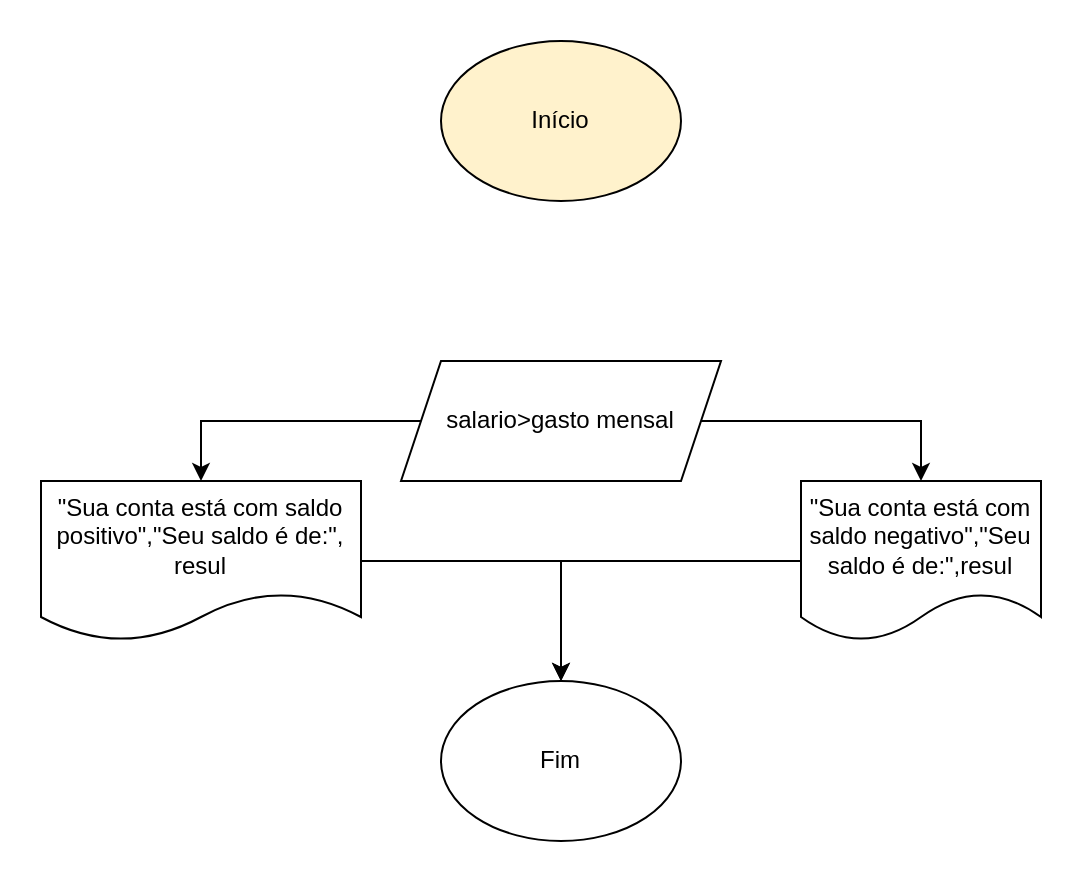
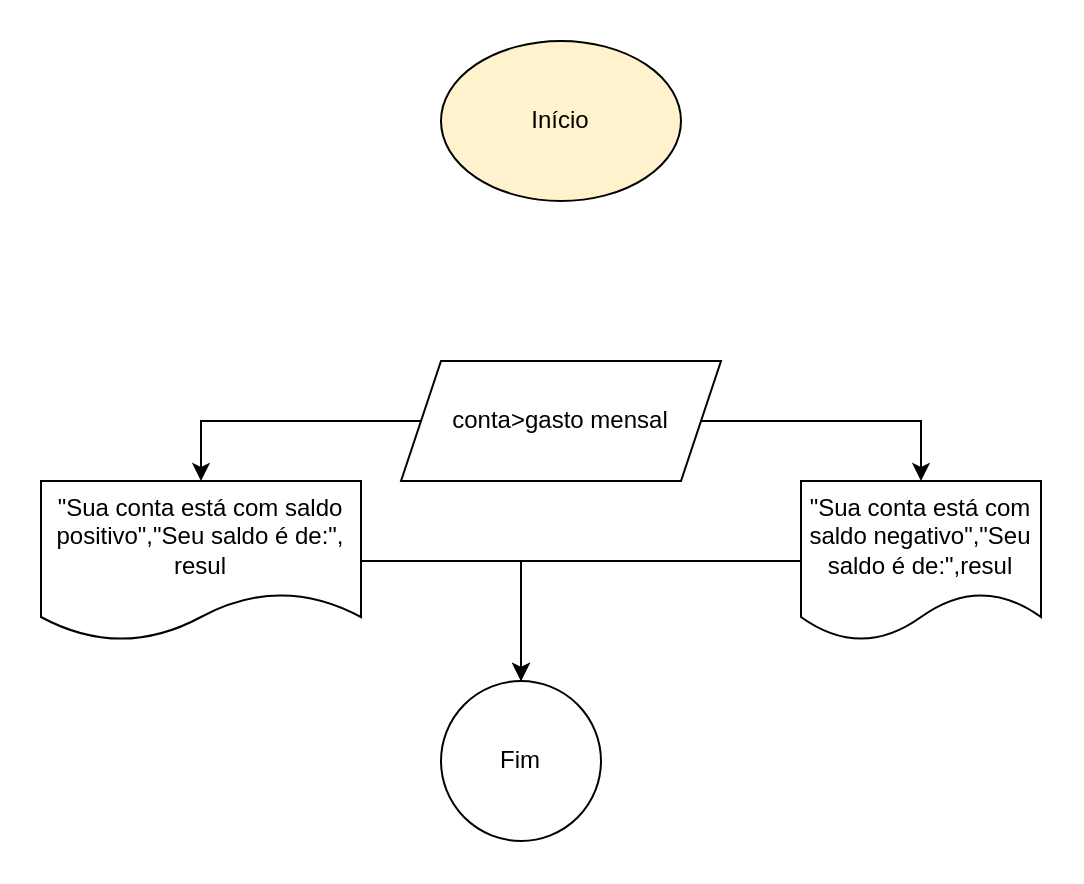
(561, 421) -> (561, 421)
(561, 761) -> (521, 761)
